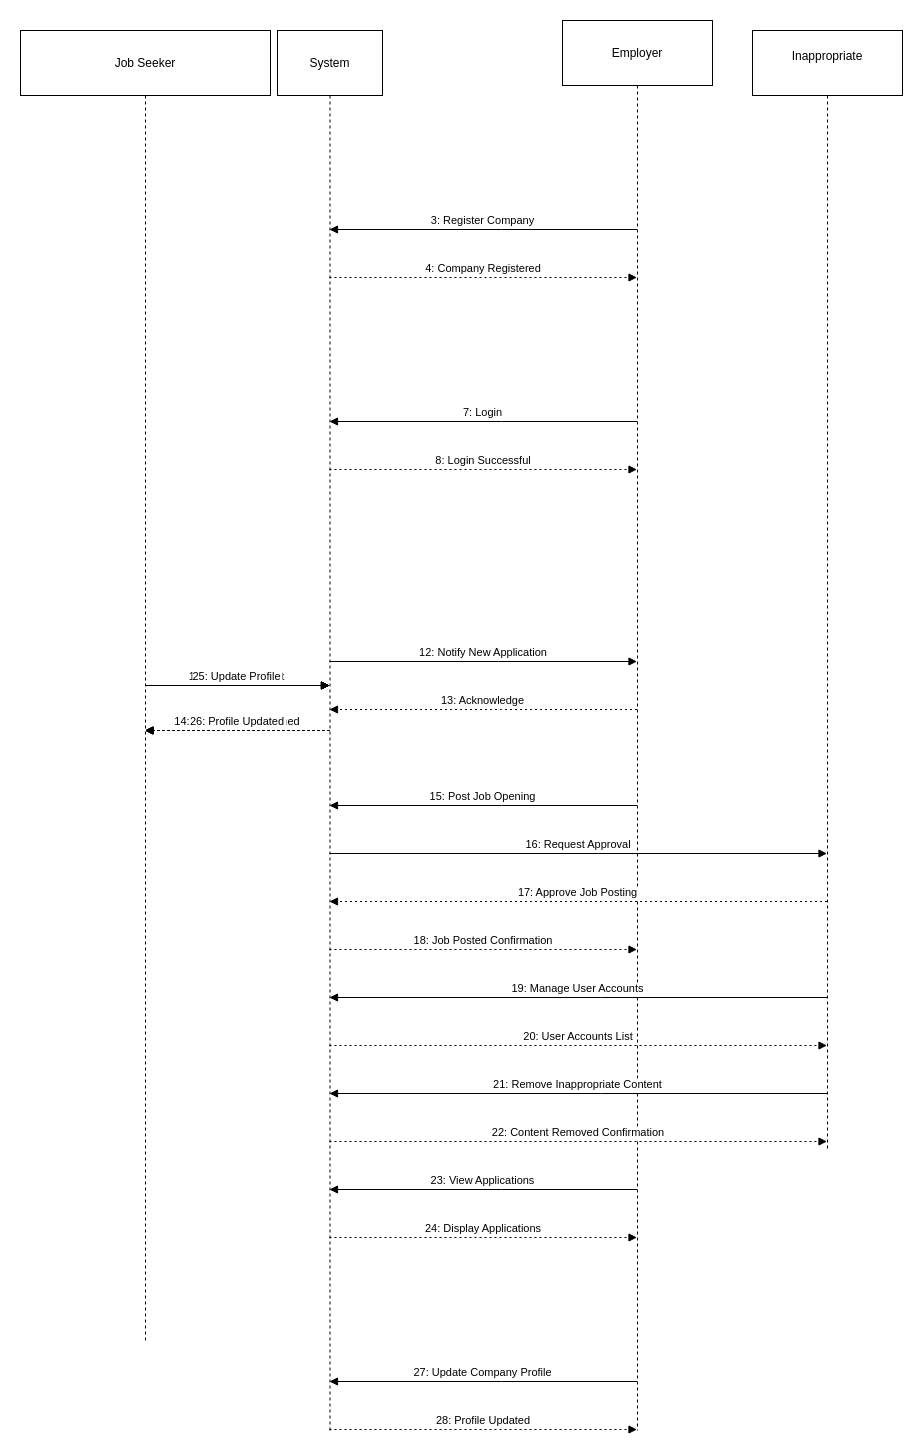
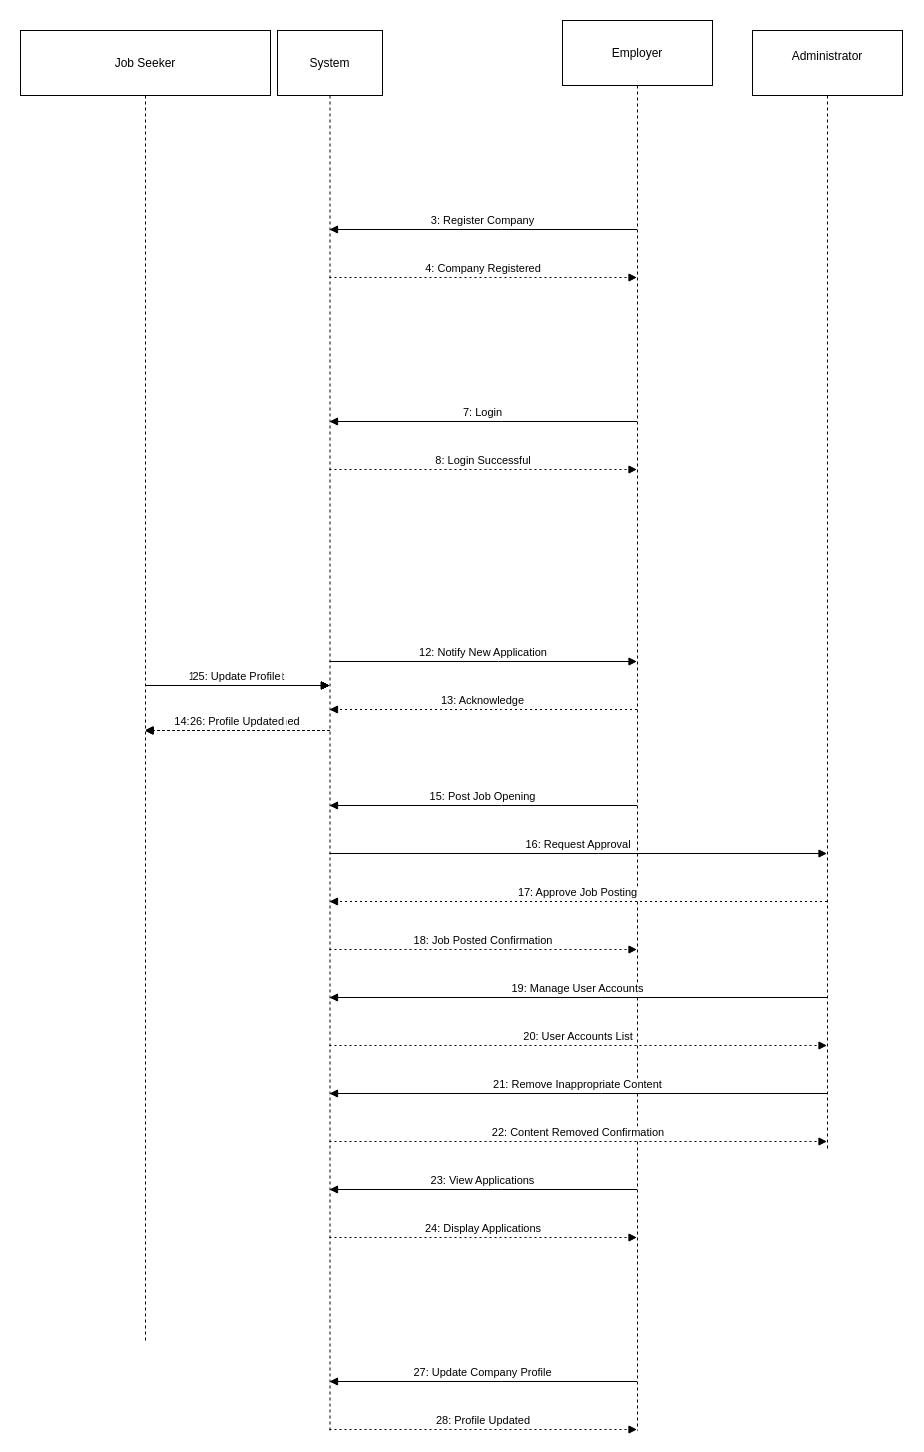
(828, 64) -> (828, 64)
